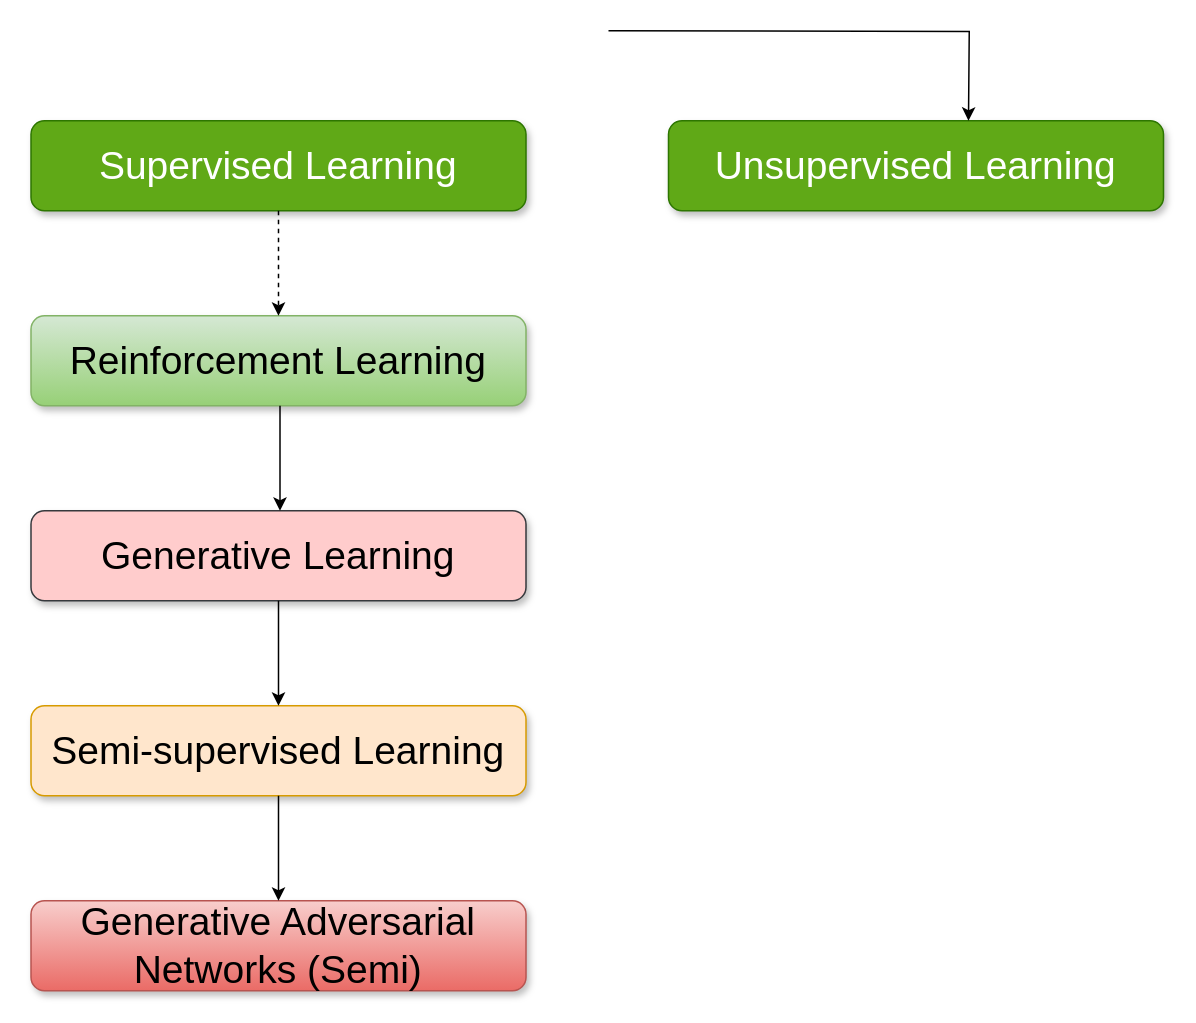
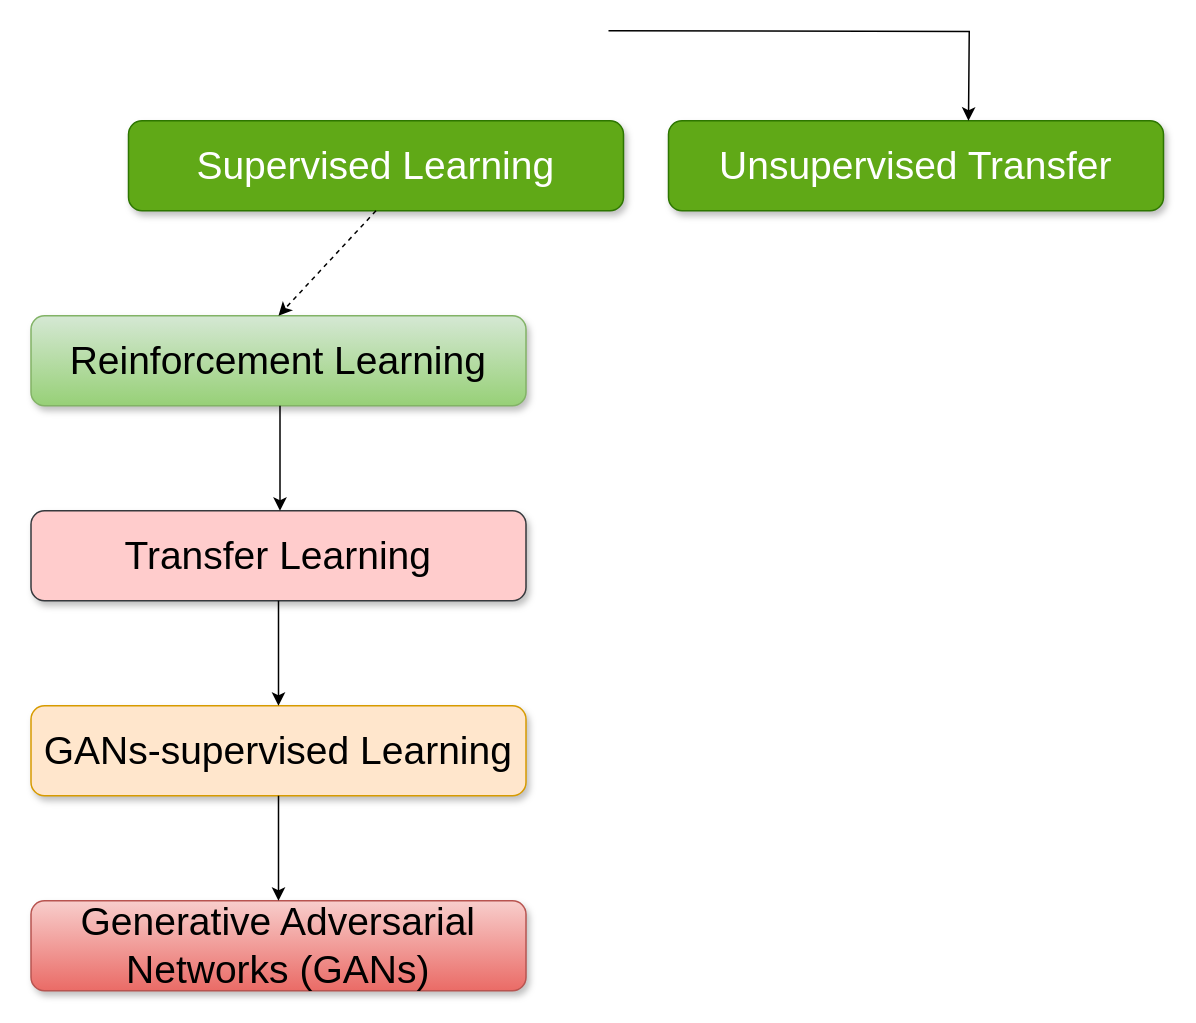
(278, 166) -> (376, 166)
(916, 166) -> (916, 166)
(278, 556) -> (278, 556)
(278, 751) -> (278, 751)
(278, 946) -> (278, 946)
